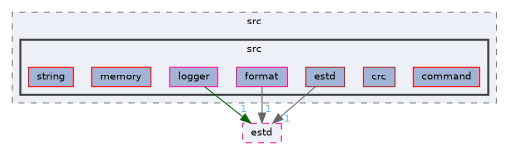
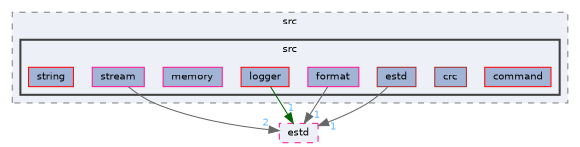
none -> (118, 77)
(121, 77) -> (193, 77)
(194, 77) -> (265, 77)
